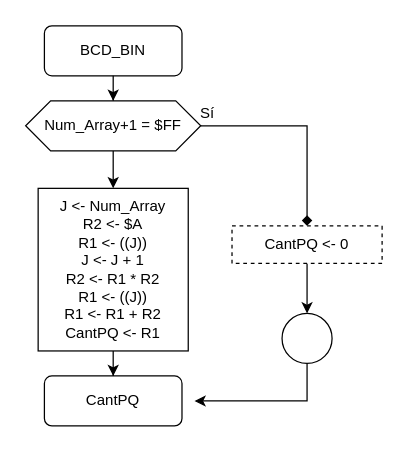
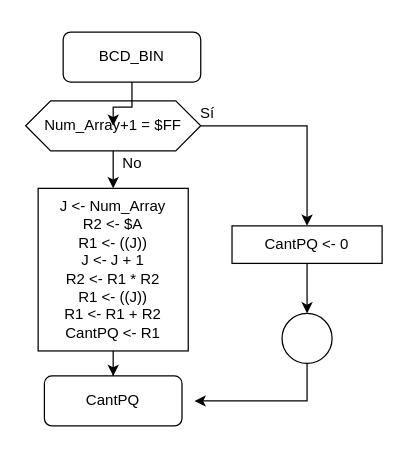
(113, 51) -> (132, 57)
none -> (132, 163)
(307, 215) -> (307, 216)
(307, 244) -> (307, 244)
